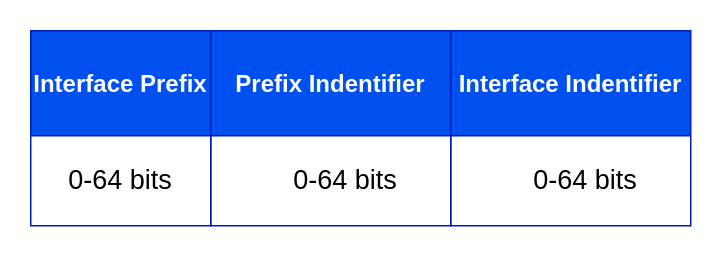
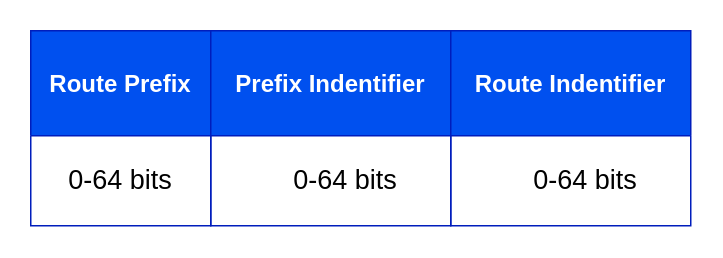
(121, 83) -> (121, 83)
(571, 83) -> (571, 83)
